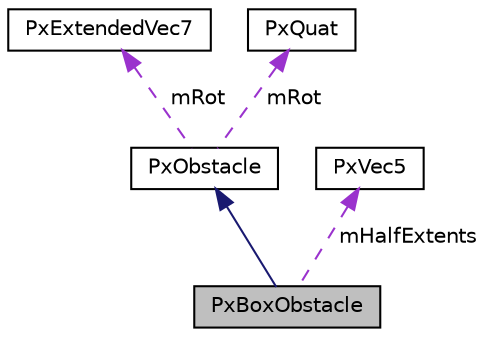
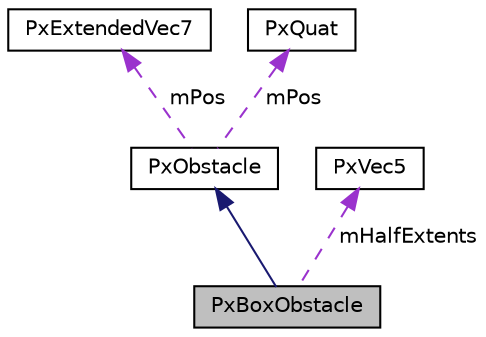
(195, 99) -> (195, 99)
(291, 99) -> (291, 99)
